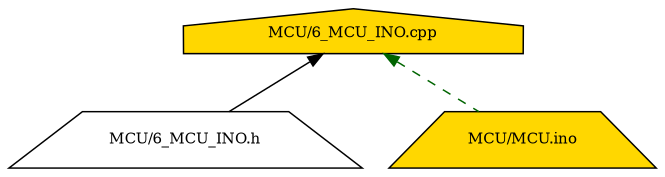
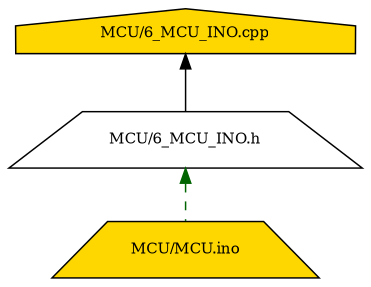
(438, 87) -> (186, 202)
